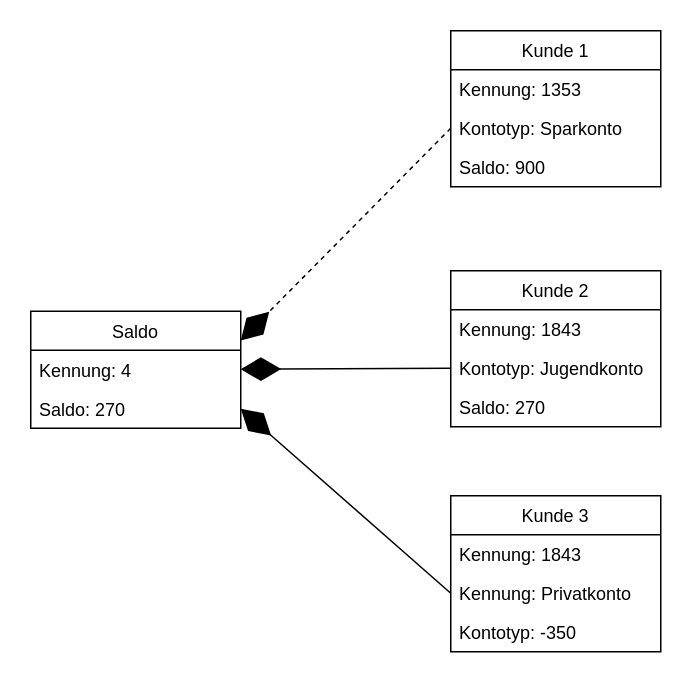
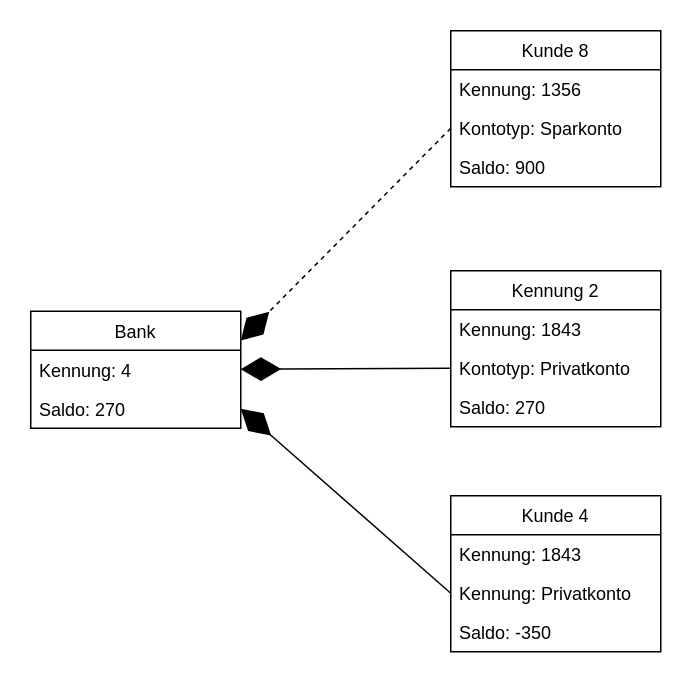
(555, 51) -> (555, 51)
(520, 90) -> (520, 90)
(555, 291) -> (555, 291)
(135, 332) -> (135, 332)
(560, 369) -> (558, 369)
(555, 516) -> (555, 516)
(525, 633) -> (507, 633)
